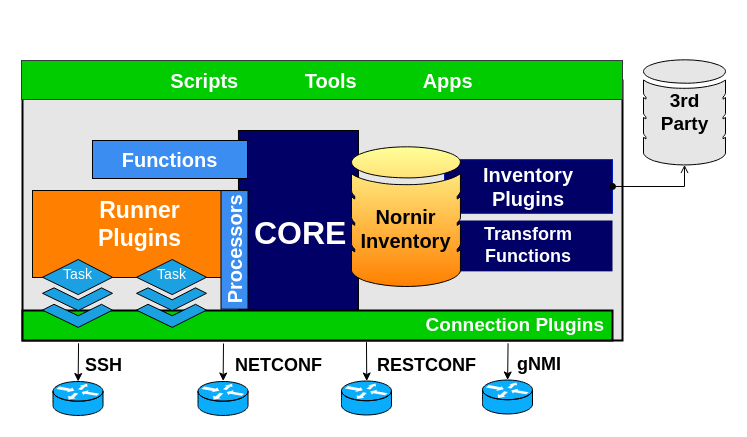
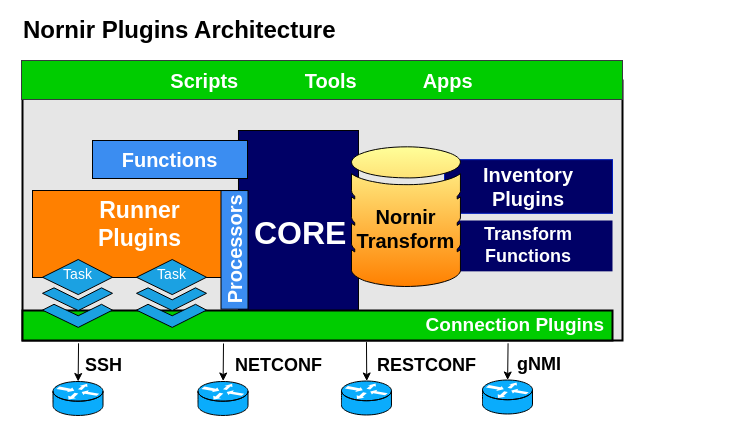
none -> (206, 31)
(685, 112) -> none
(660, 186) -> none
(406, 217) -> (406, 217)
